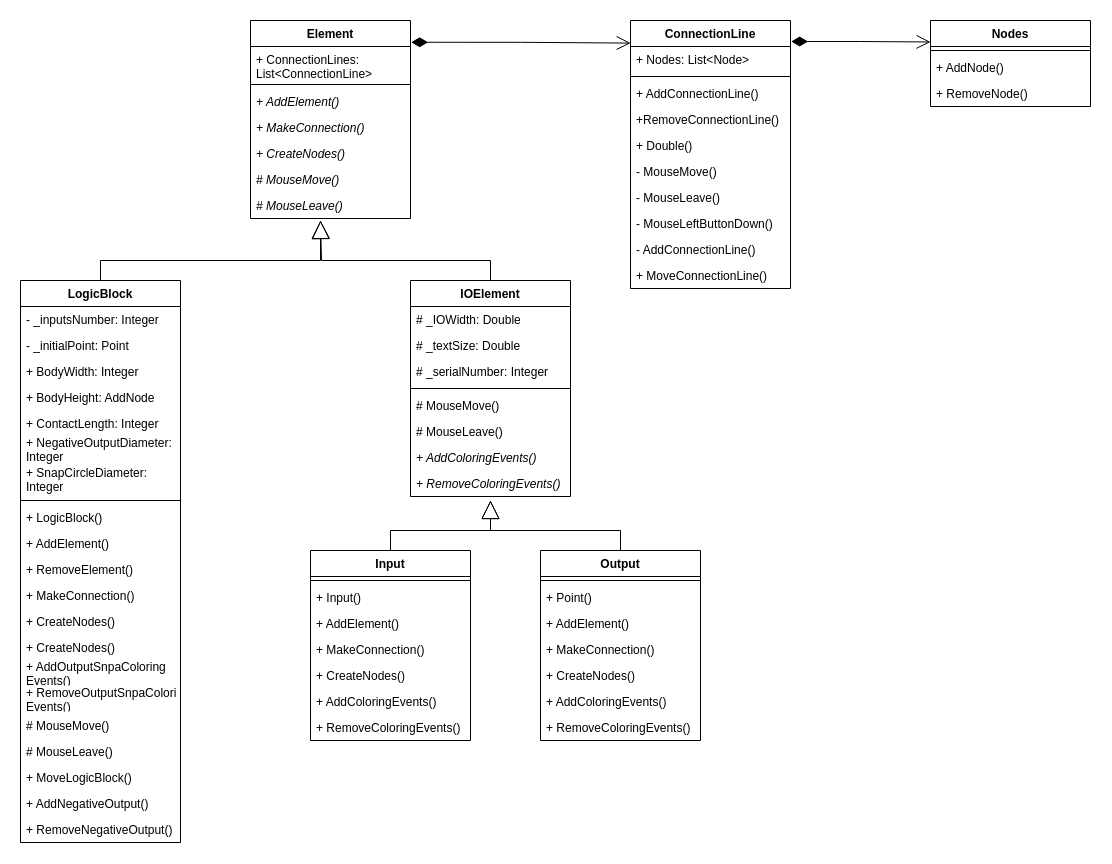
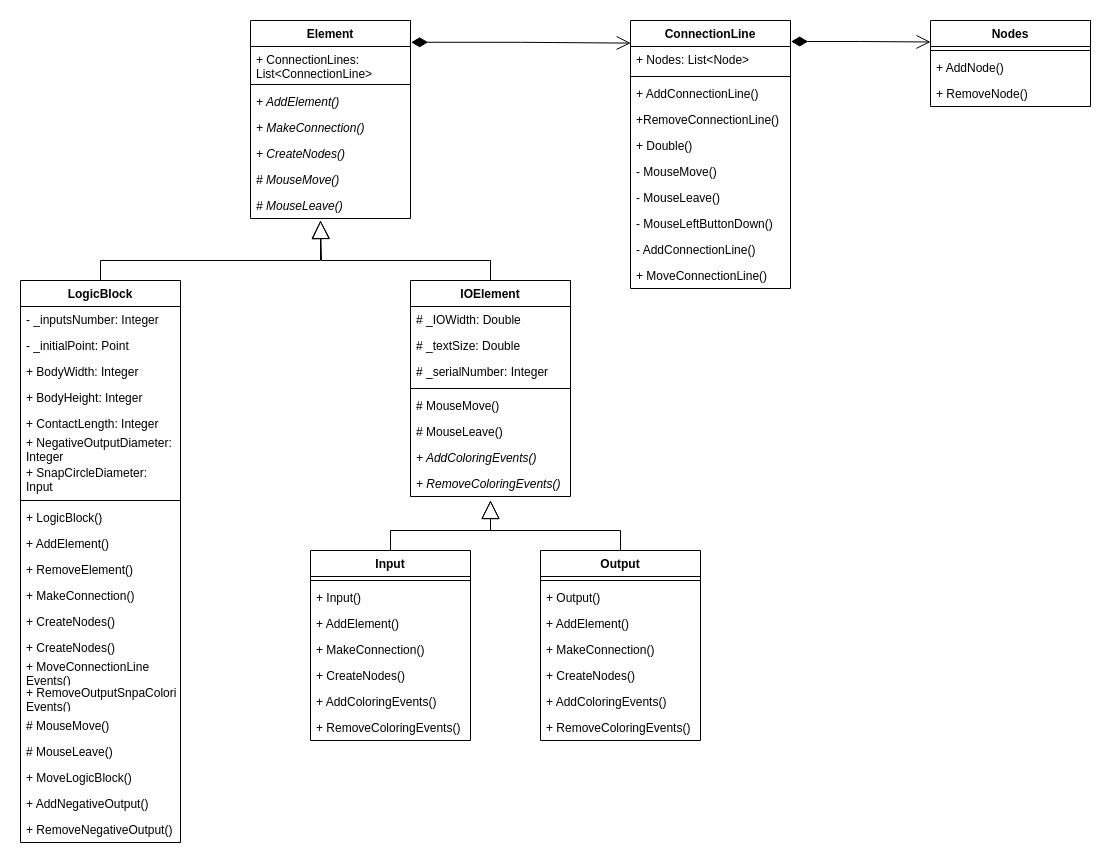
(90, 398) -> (90, 398)
(89, 473) -> (89, 473)
(573, 598) -> (578, 598)
(99, 667) -> (89, 667)
